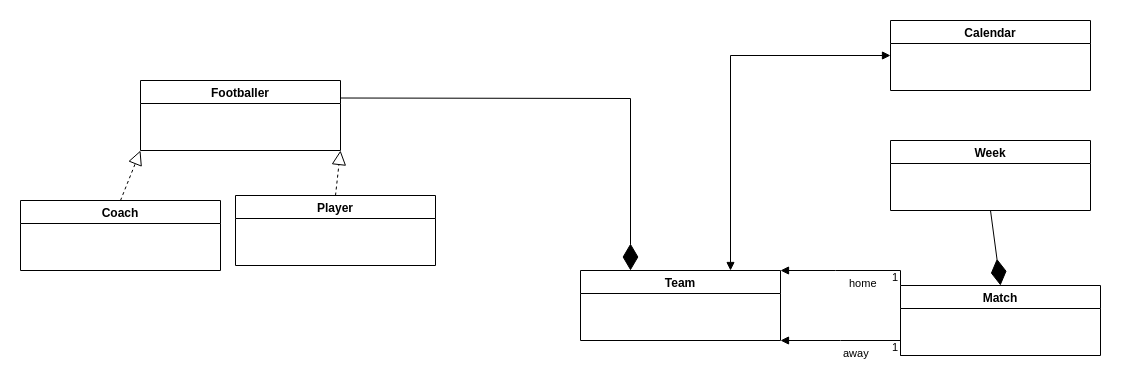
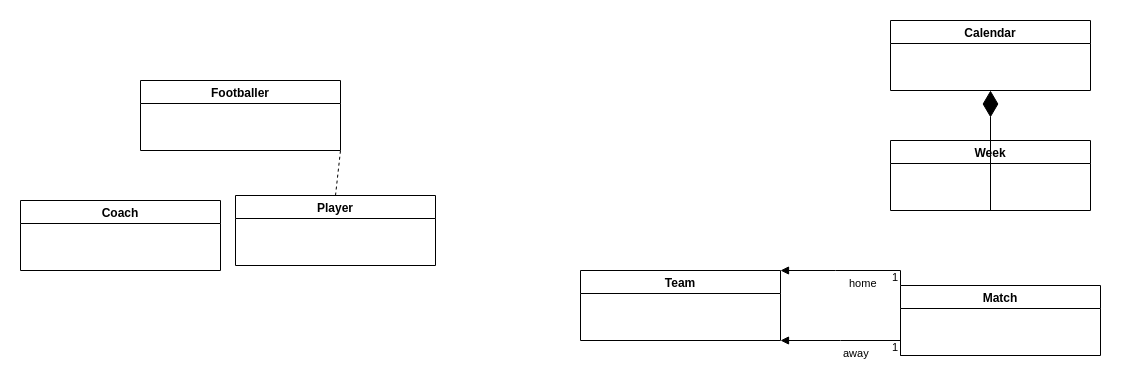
(731, 84) -> none
(559, 98) -> none
(339, 166) -> (340, 160)
(128, 183) -> none
(994, 236) -> (991, 162)
